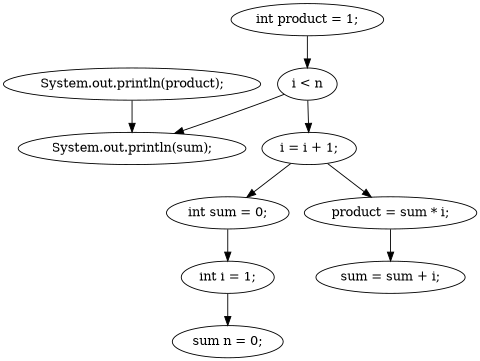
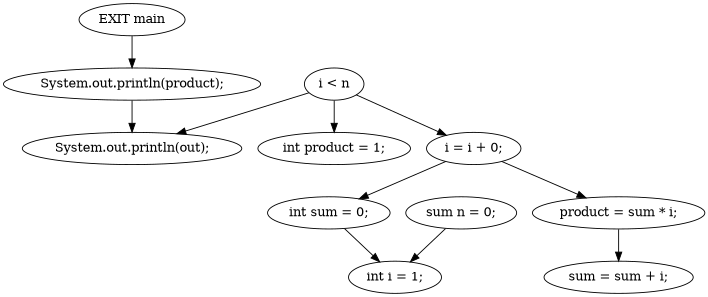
none -> (132, 20)
(307, 47) -> (334, 112)
(132, 148) -> (132, 148)
(309, 148) -> (474, 148)
(228, 305) -> (431, 242)
